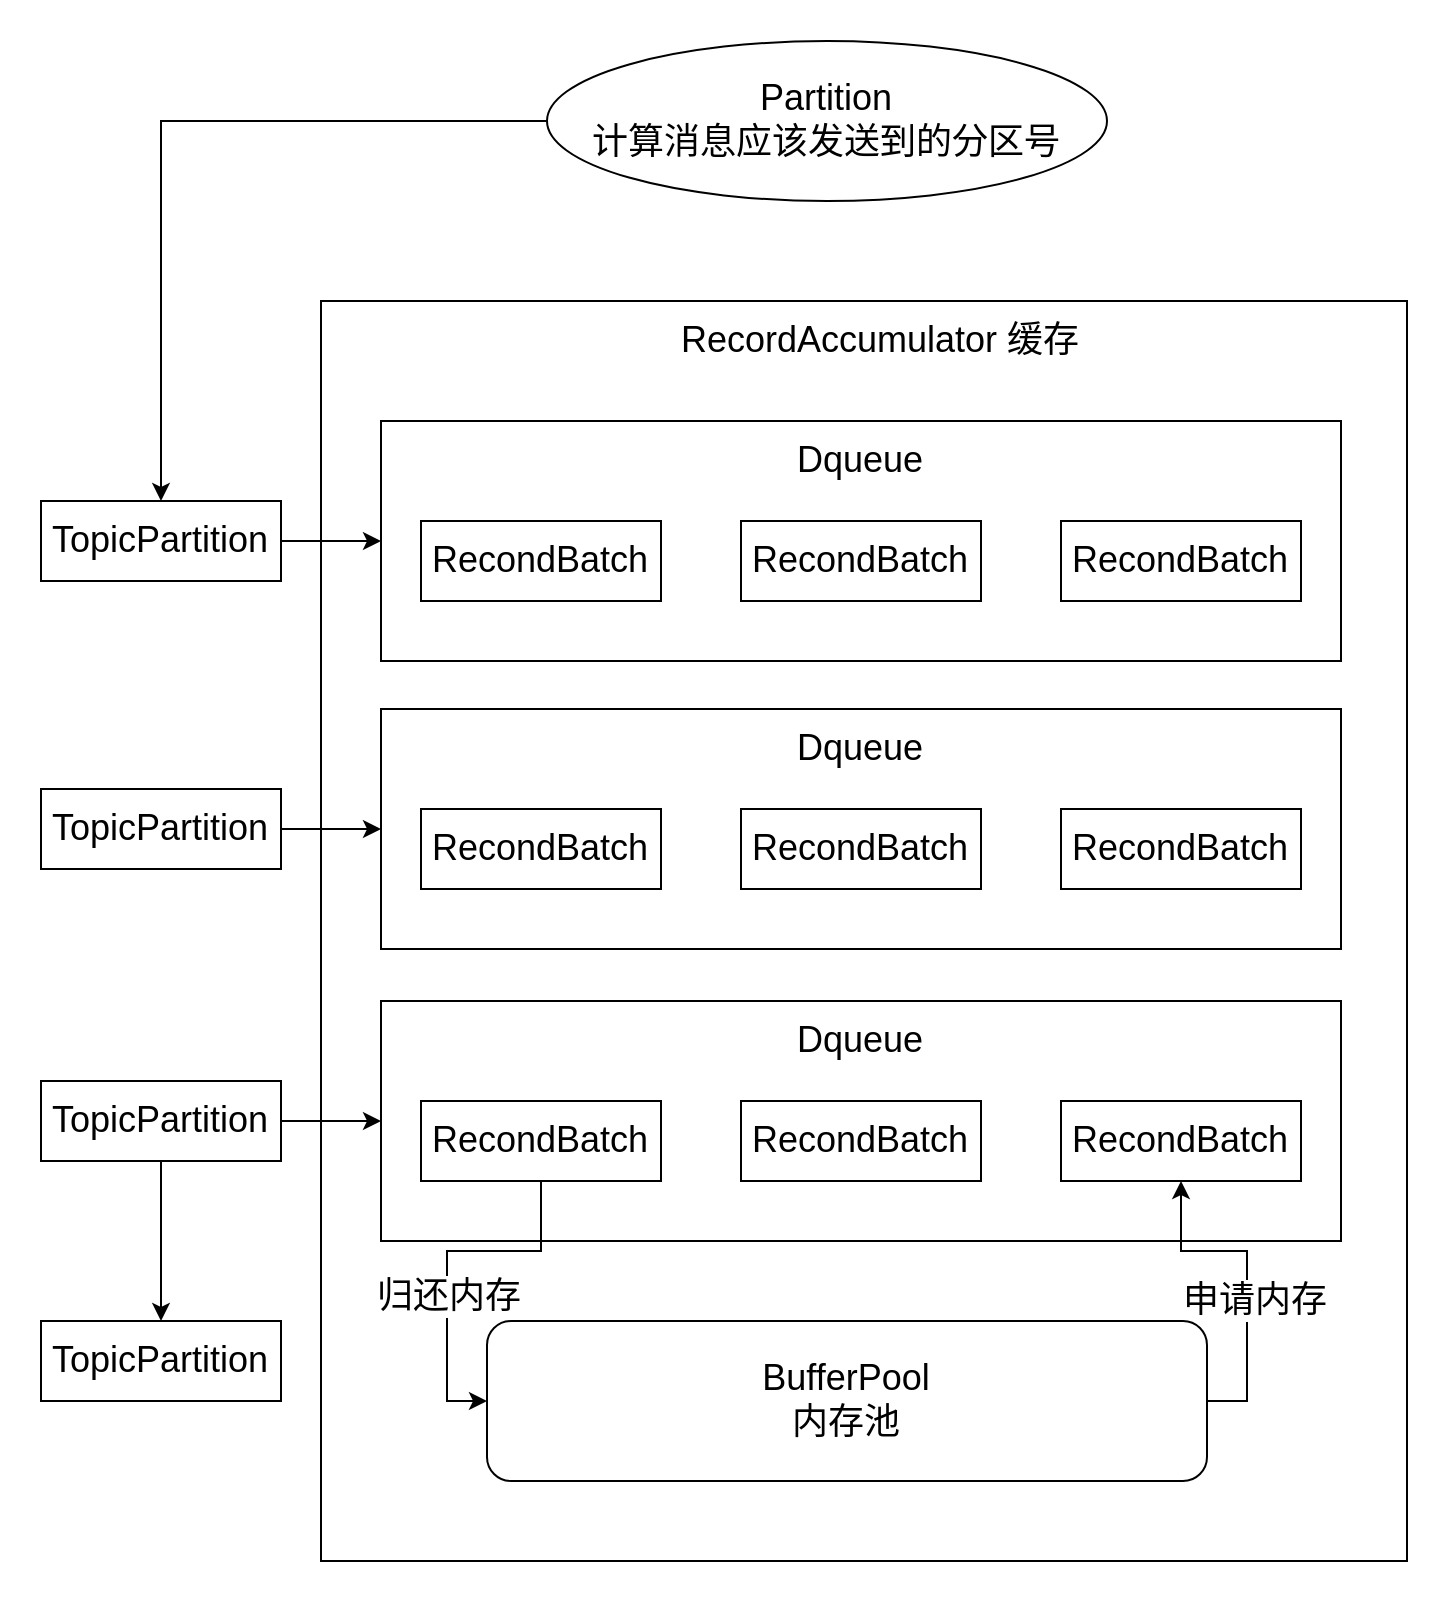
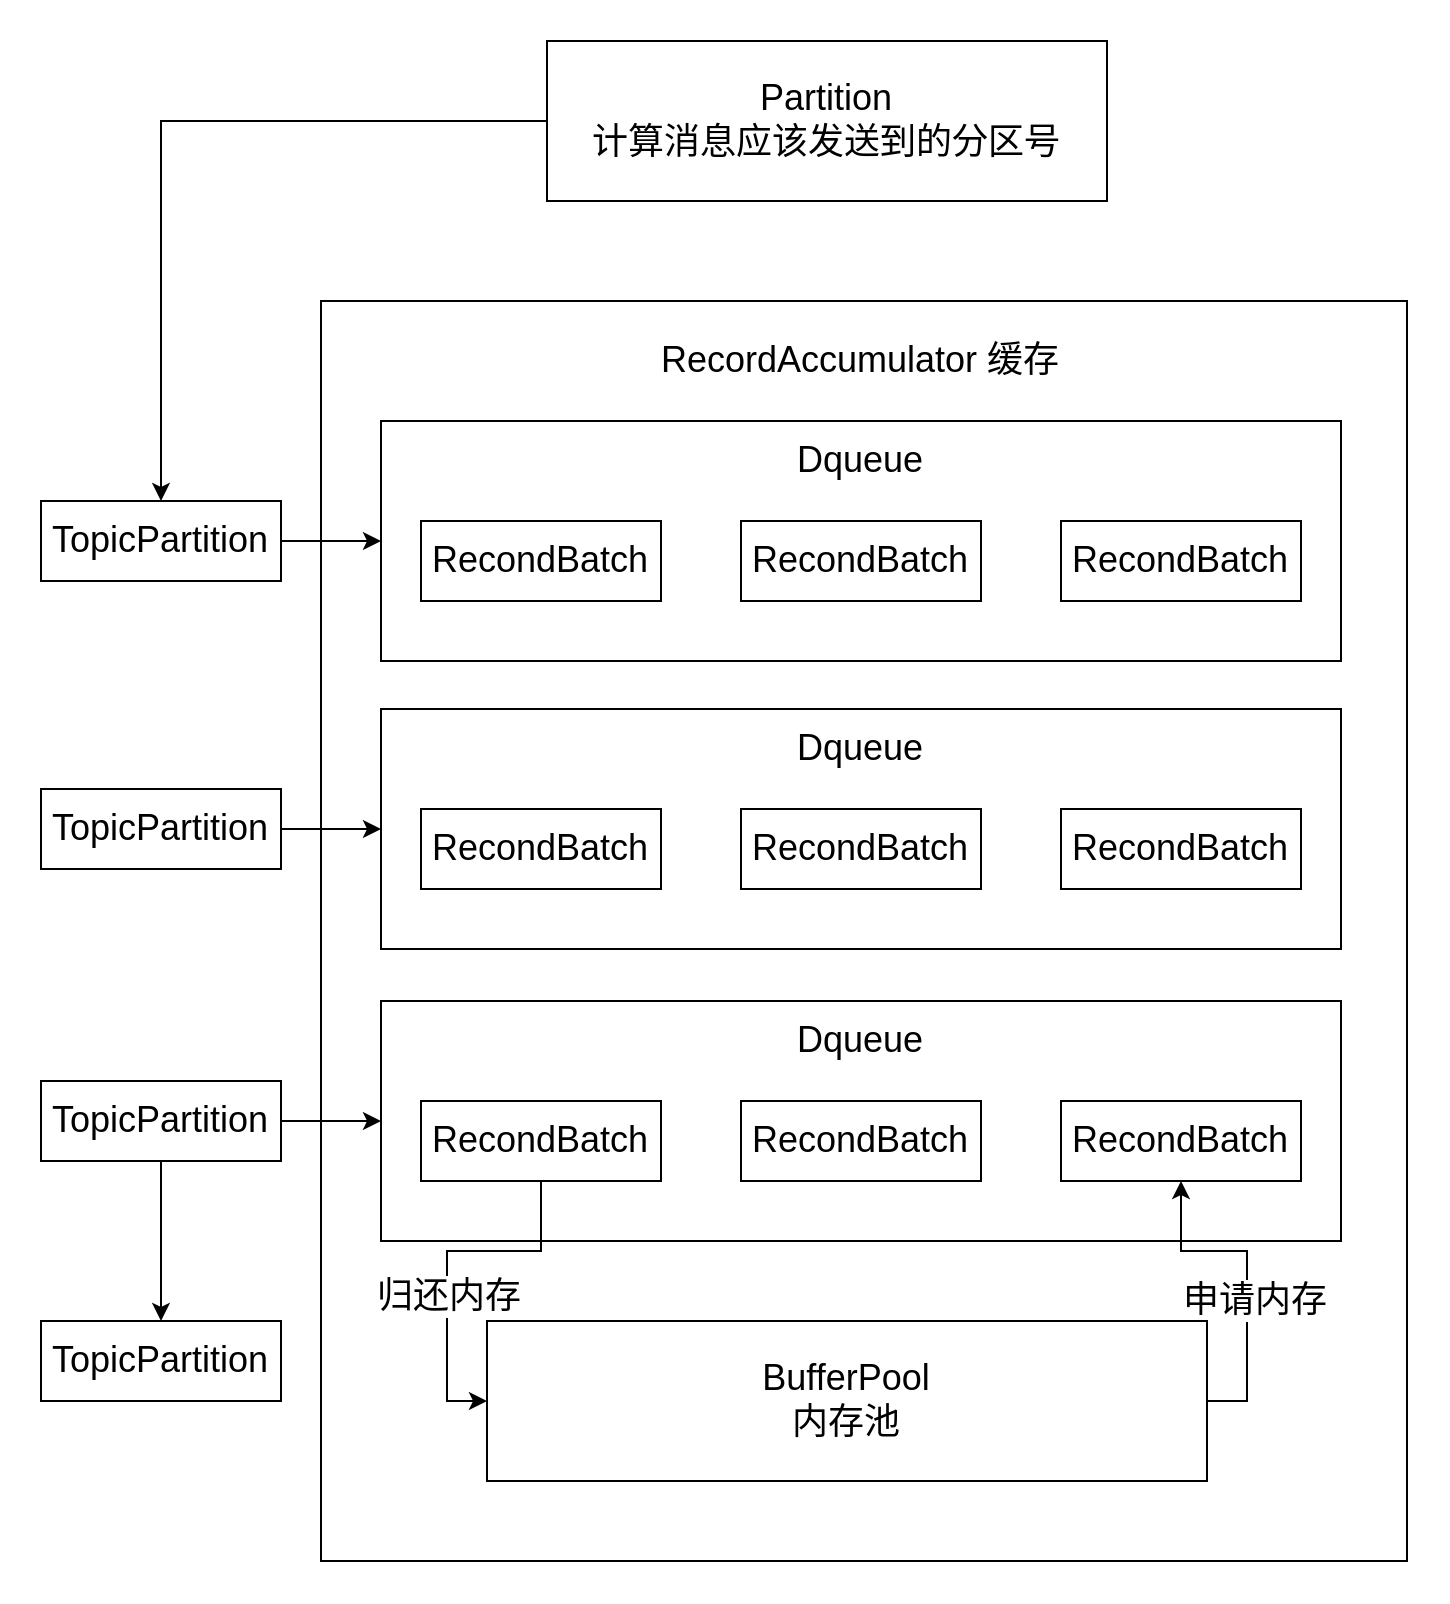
(827, 121) -> (827, 121)
(881, 341) -> (861, 361)
(847, 1401) -> (847, 1401)
